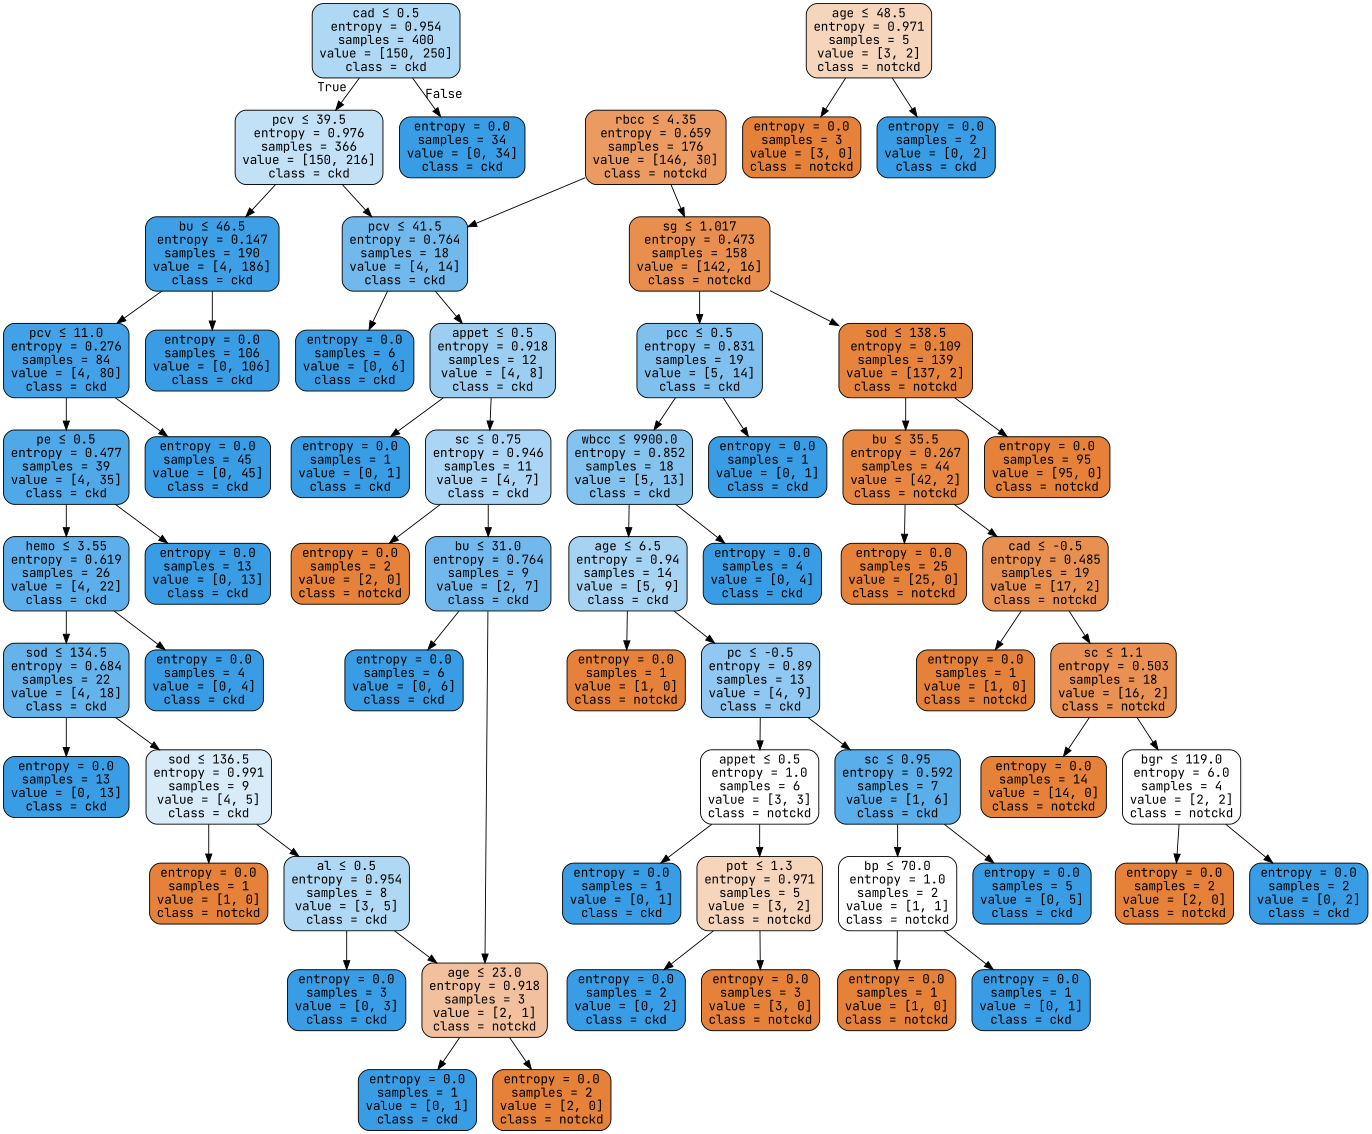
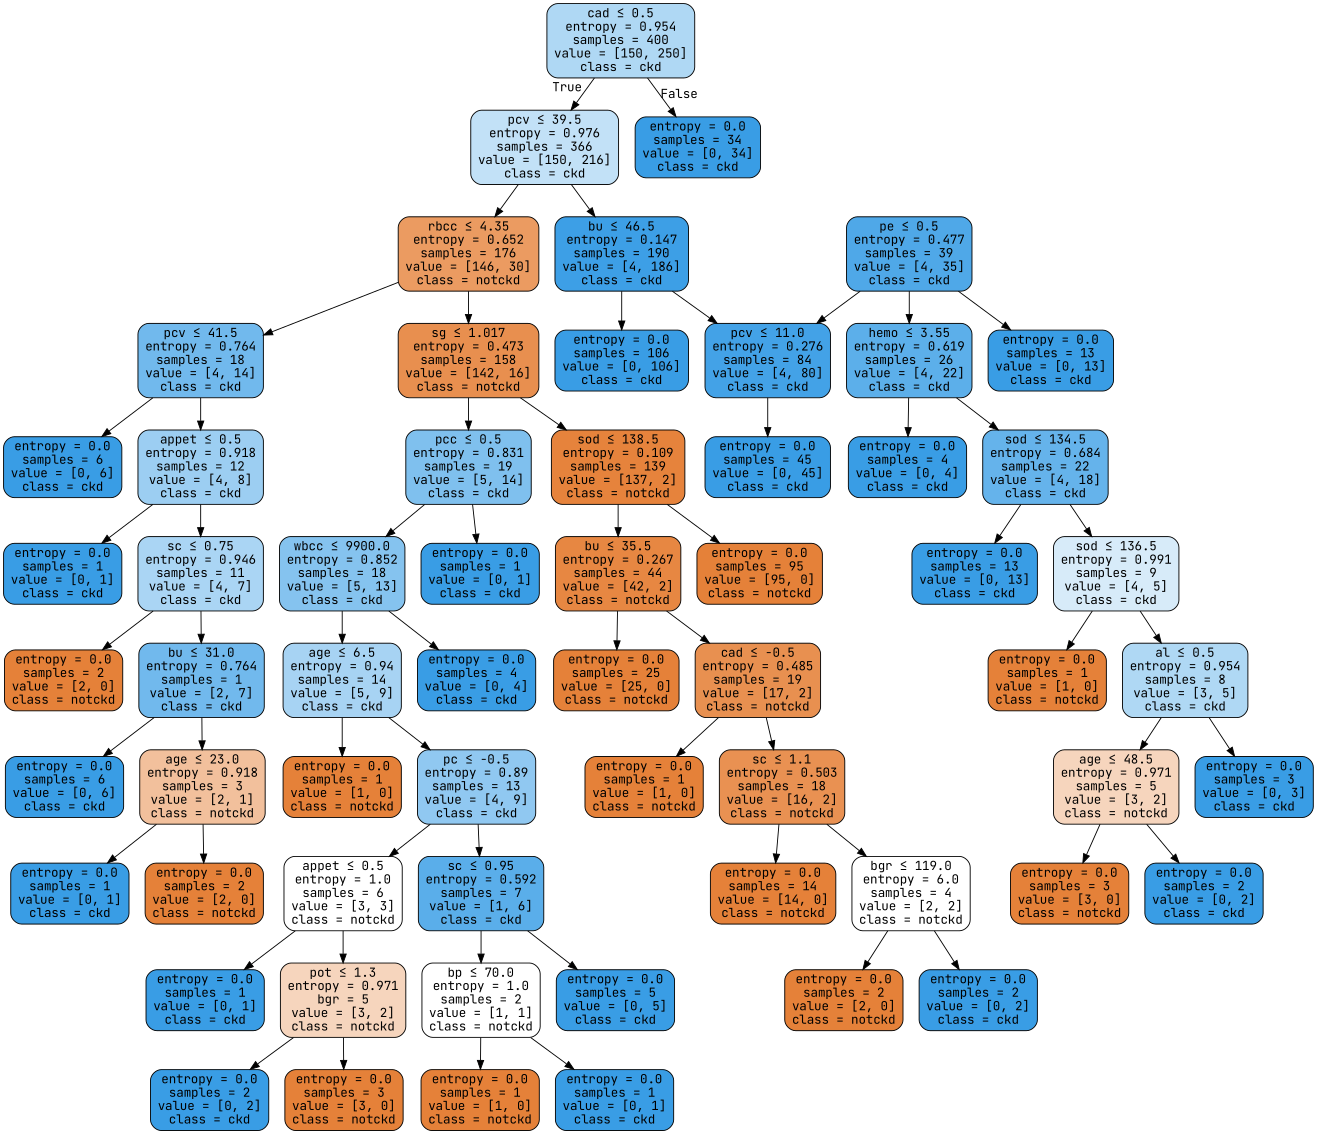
(656, 133) -> (469, 240)
(354, 197) -> (509, 197)
(66, 409) -> (842, 305)
(488, 573) -> (202, 680)
(760, 893) -> (343, 1000)
(412, 944) -> (1153, 730)
